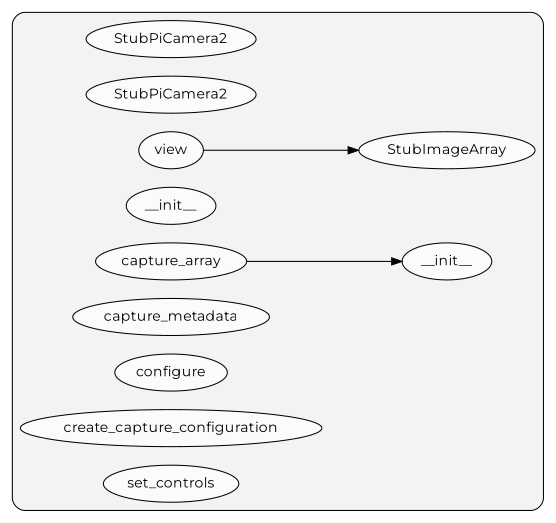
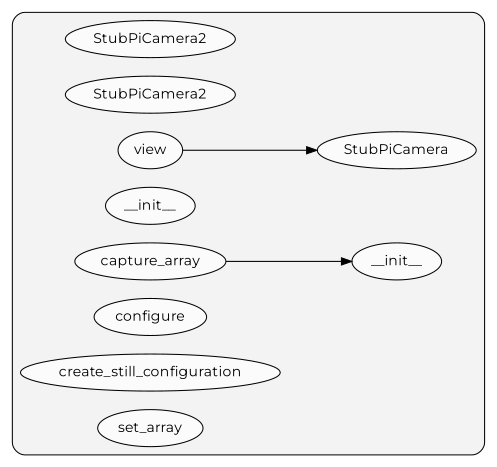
(447, 150) -> (397, 150)
(171, 317) -> none
(171, 428) -> (150, 373)
(171, 484) -> (150, 428)
